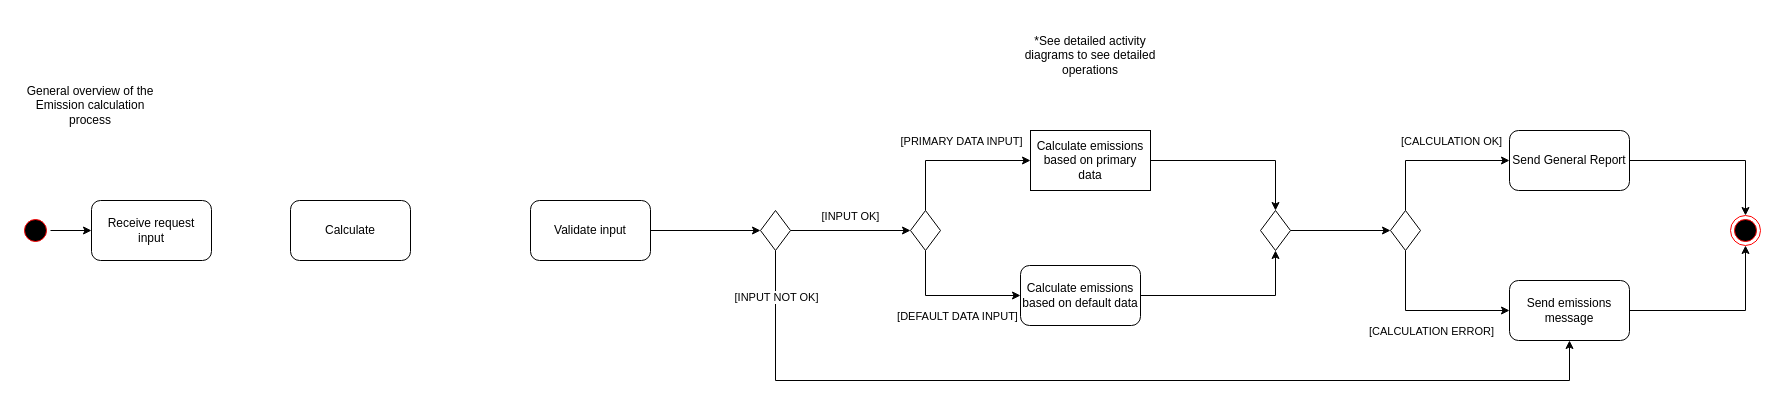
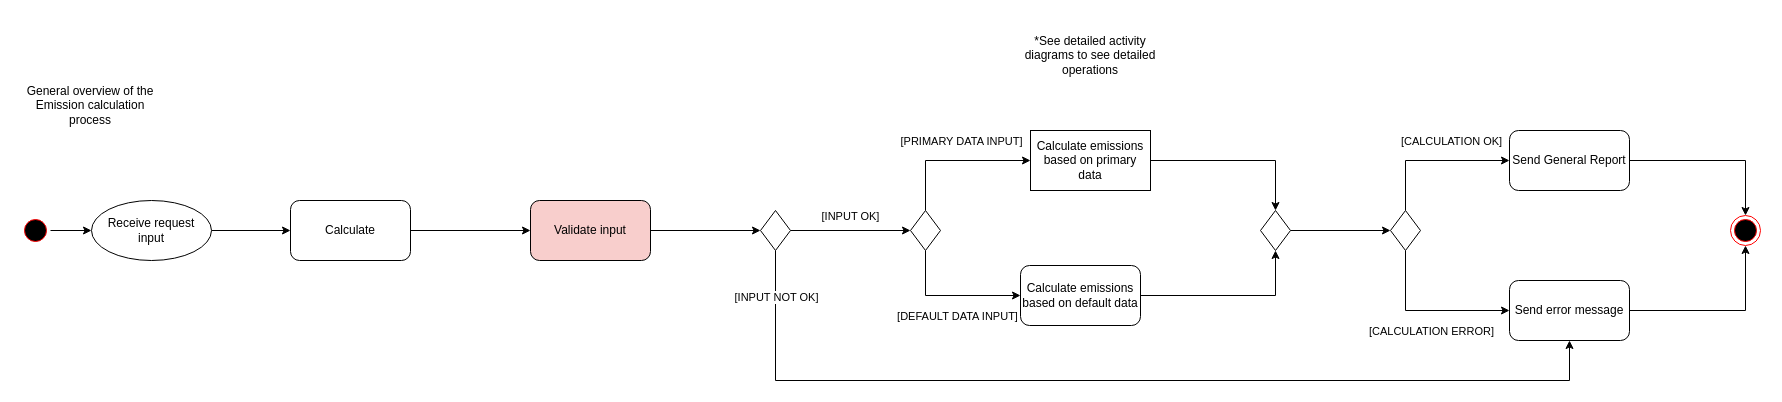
(152, 231) -> (152, 231)
none -> (248, 231)
none -> (467, 231)
(591, 231) -> (591, 231)
(1570, 311) -> (1570, 311)
